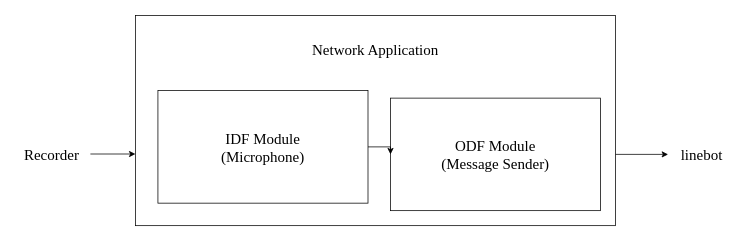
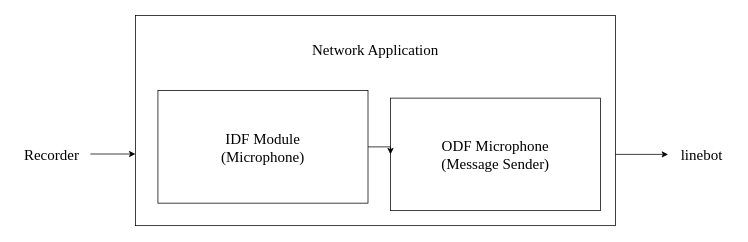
(495, 154) -> (495, 154)
